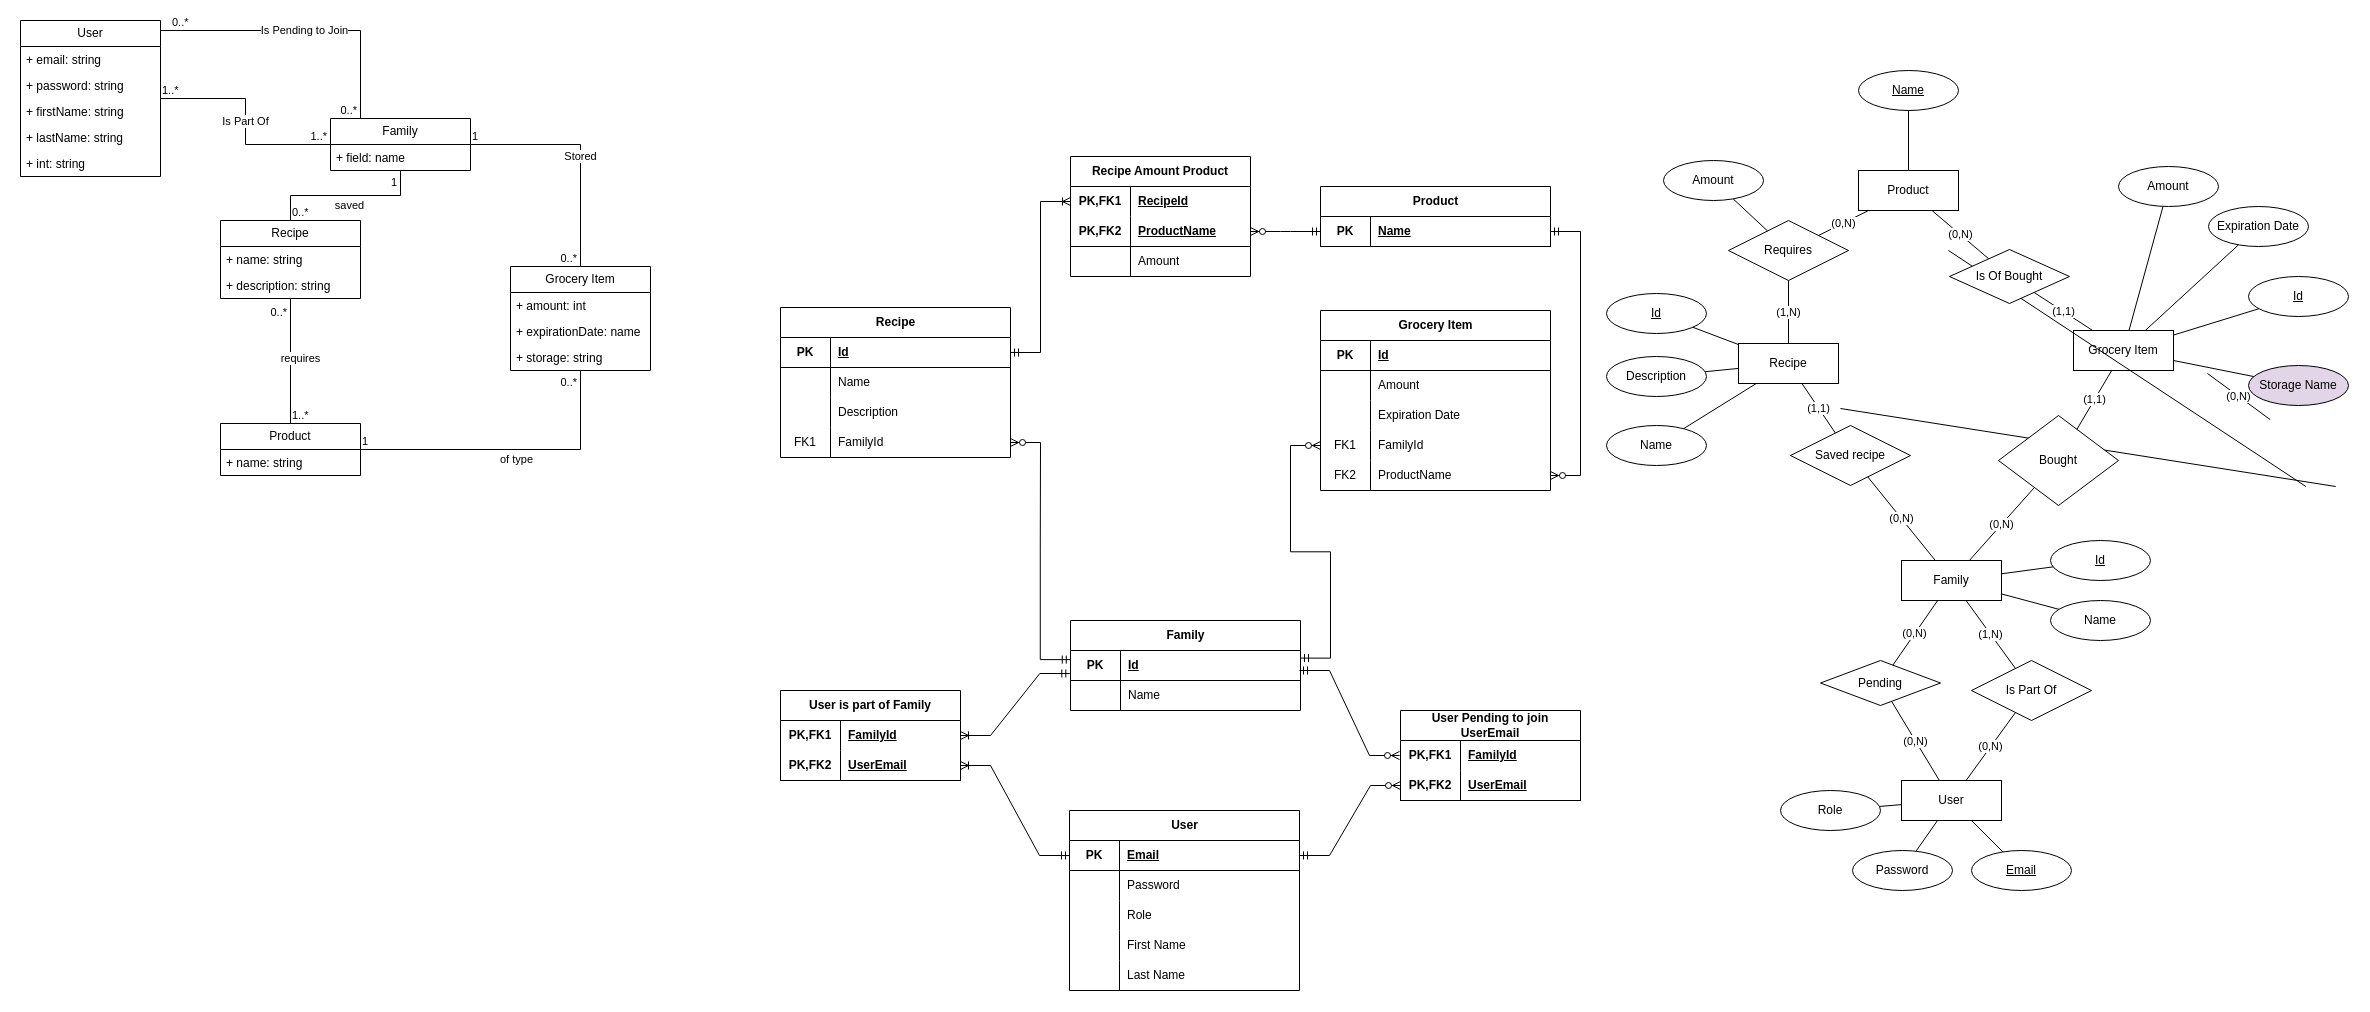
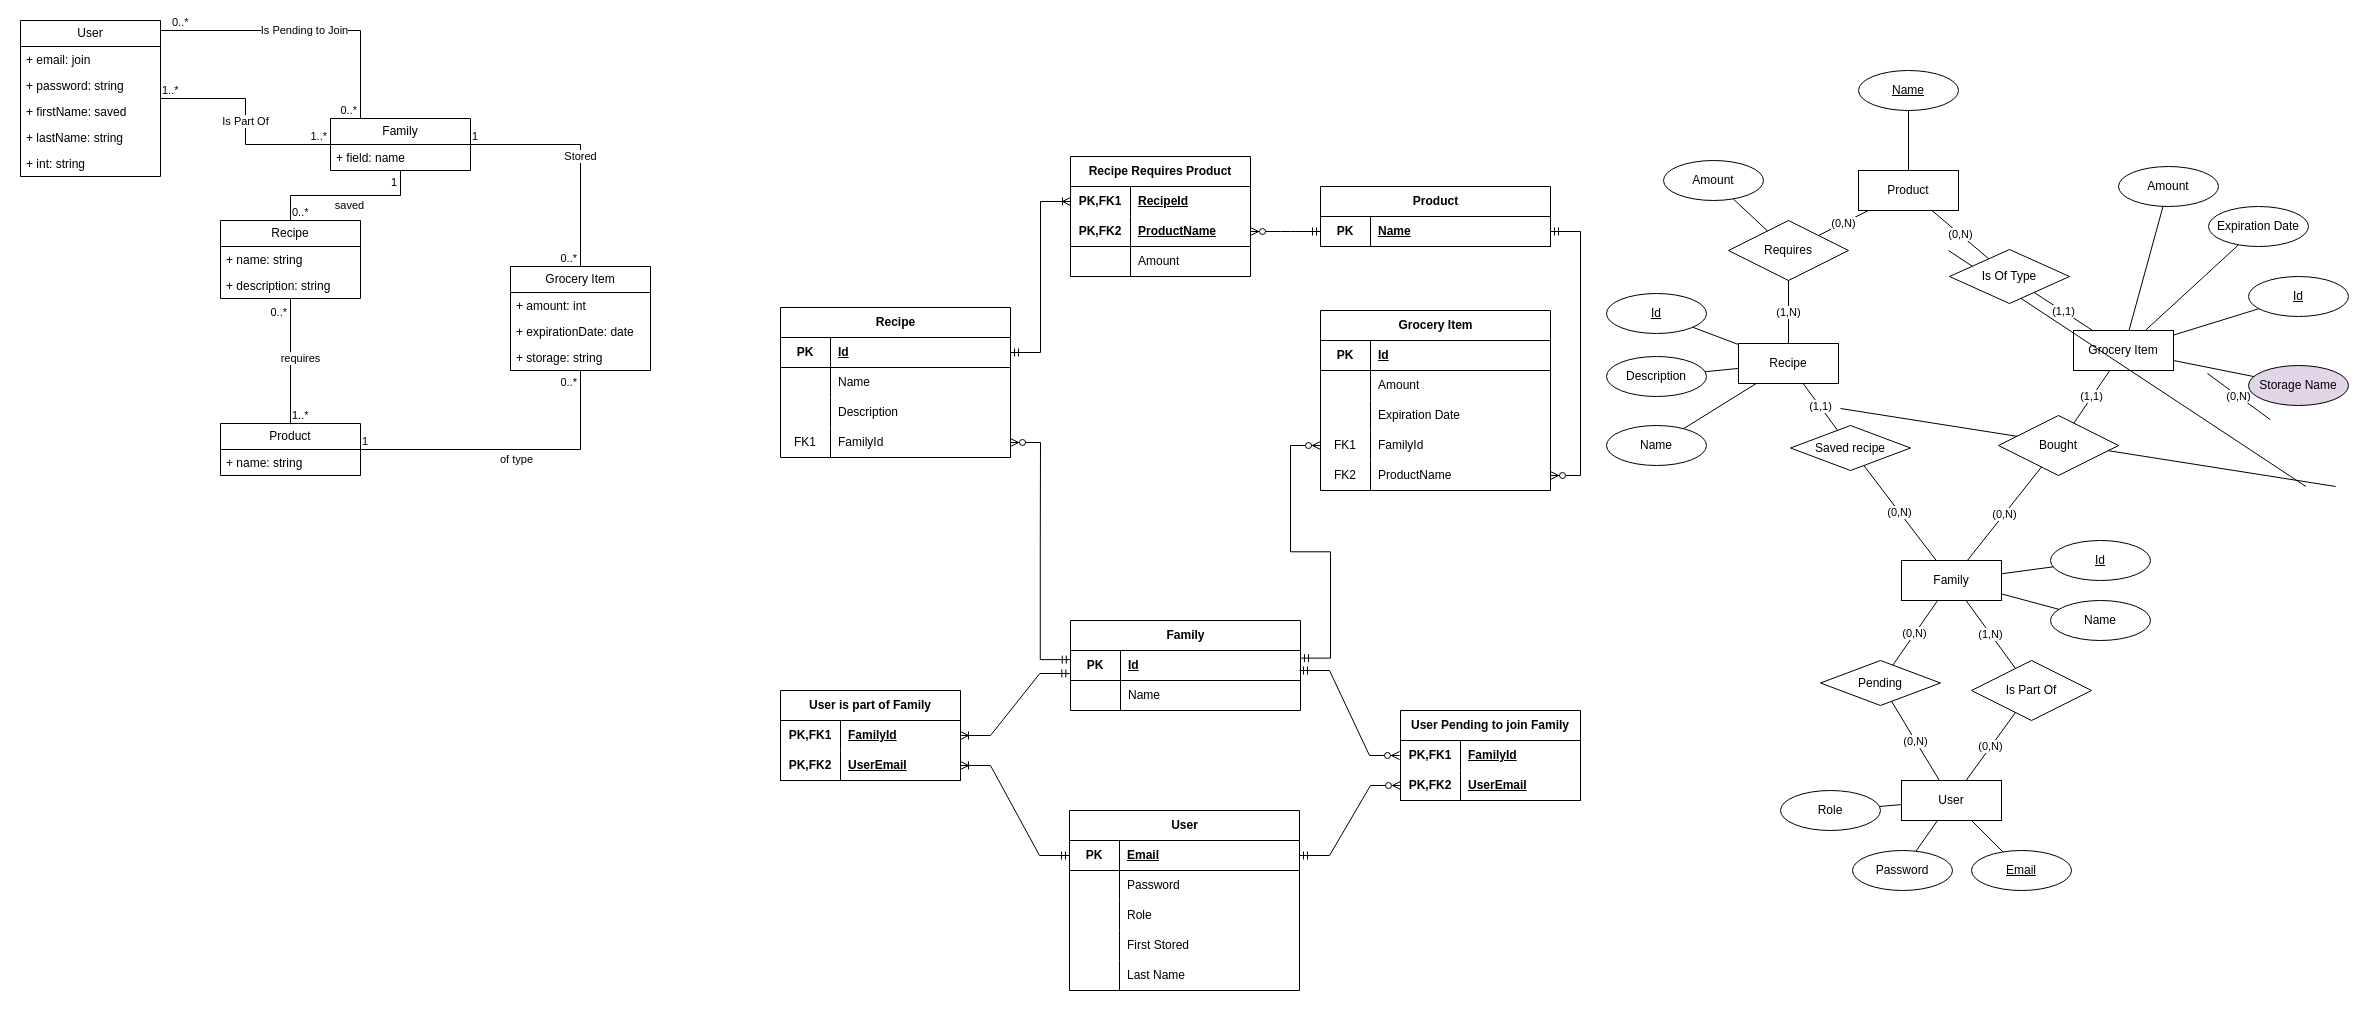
(68, 61) -> (61, 61)
(83, 113) -> (81, 113)
(1161, 172) -> (1161, 172)
(2010, 277) -> (2010, 277)
(582, 340) -> (582, 340)
(1851, 456) -> (1851, 448)
(2059, 461) -> (2059, 446)
(1491, 726) -> (1491, 726)
(1158, 946) -> (1165, 946)
